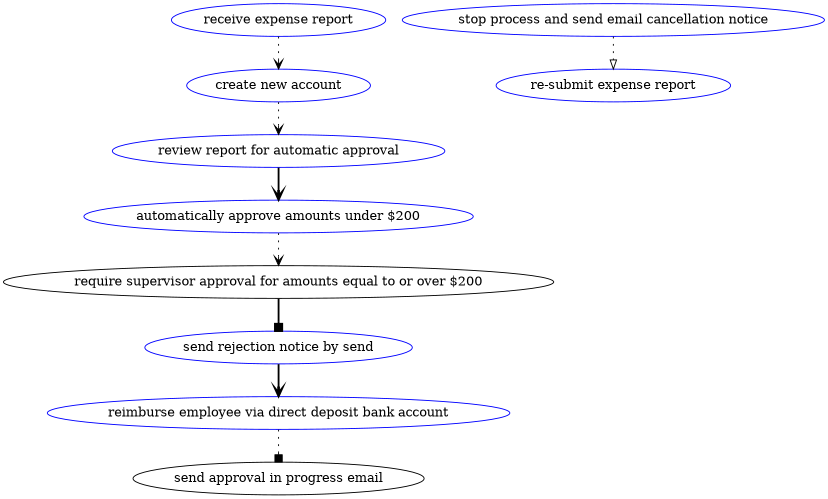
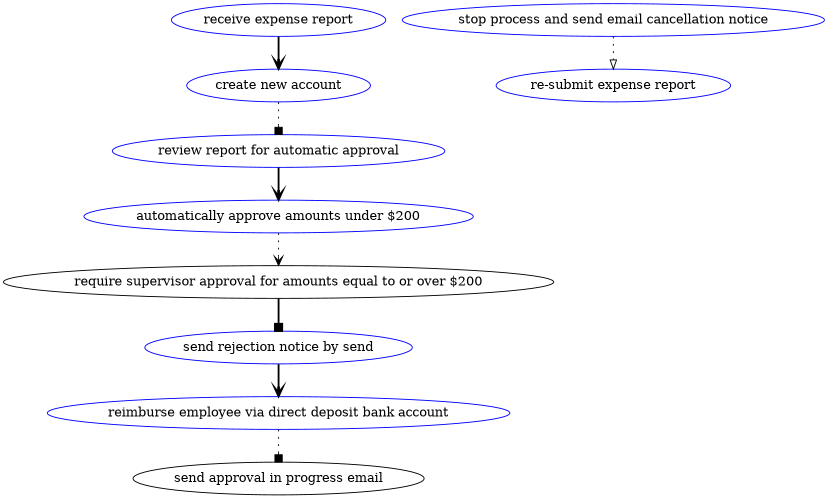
(279, 48) -> (279, 48)
(279, 114) -> (279, 114)
